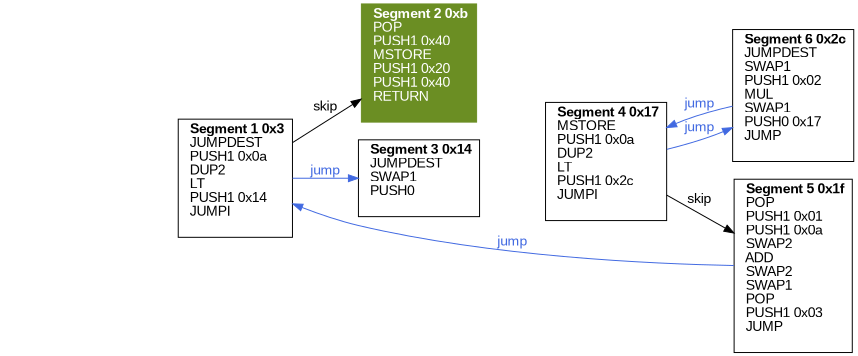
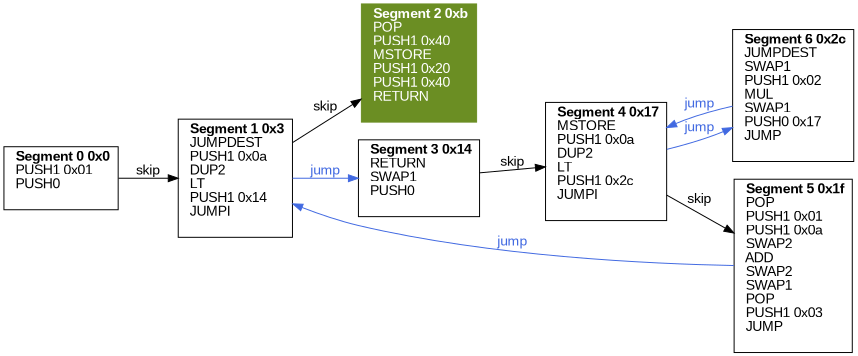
(407, 163) -> (398, 163)
none -> (507, 170)
none -> (61, 178)
